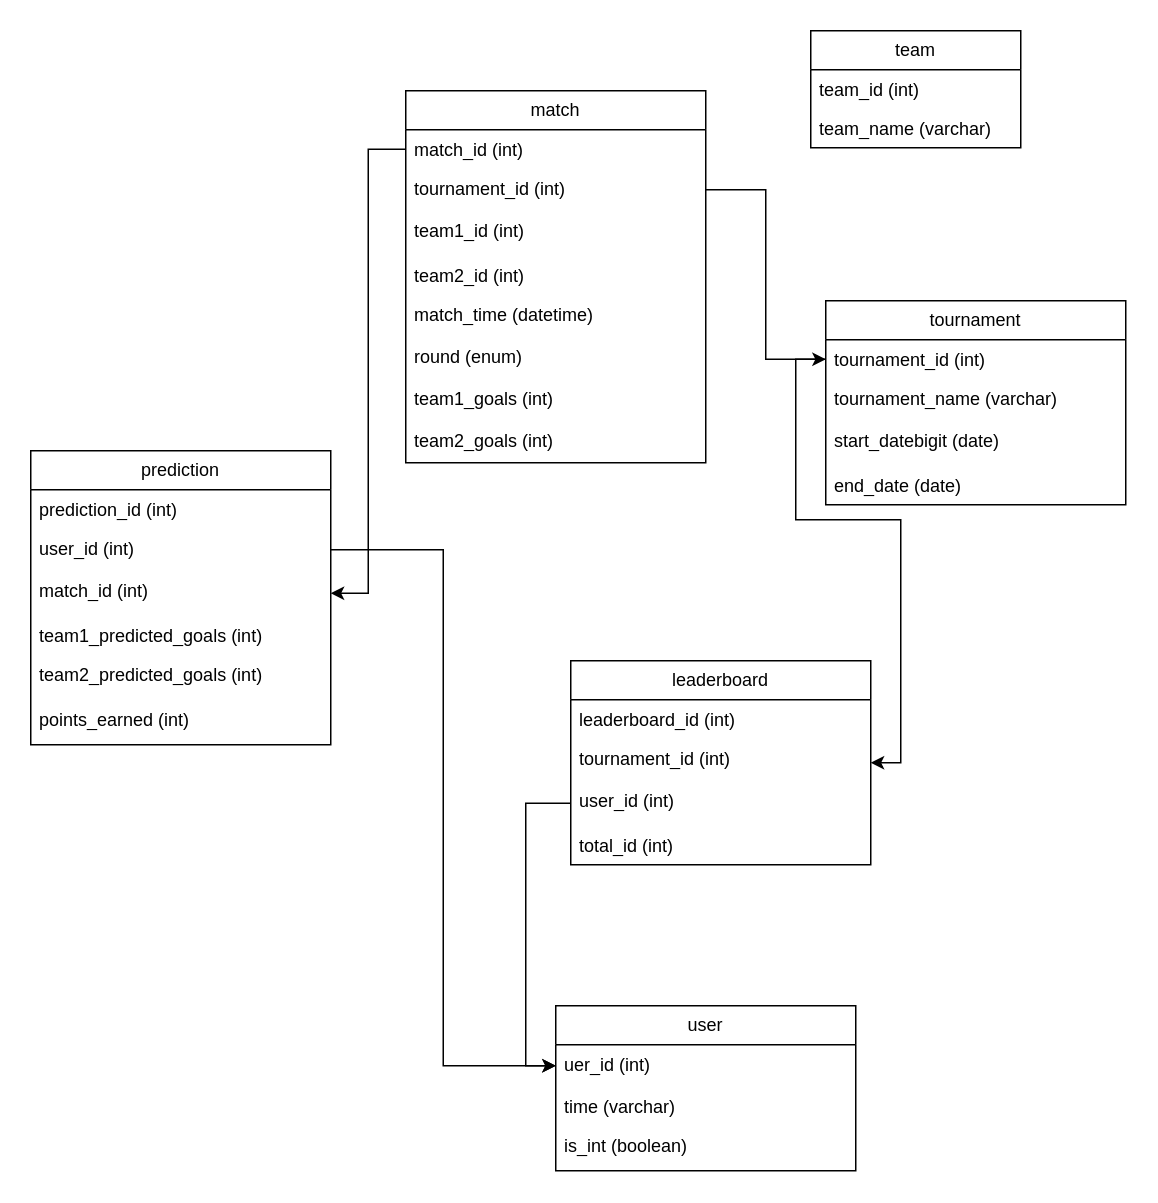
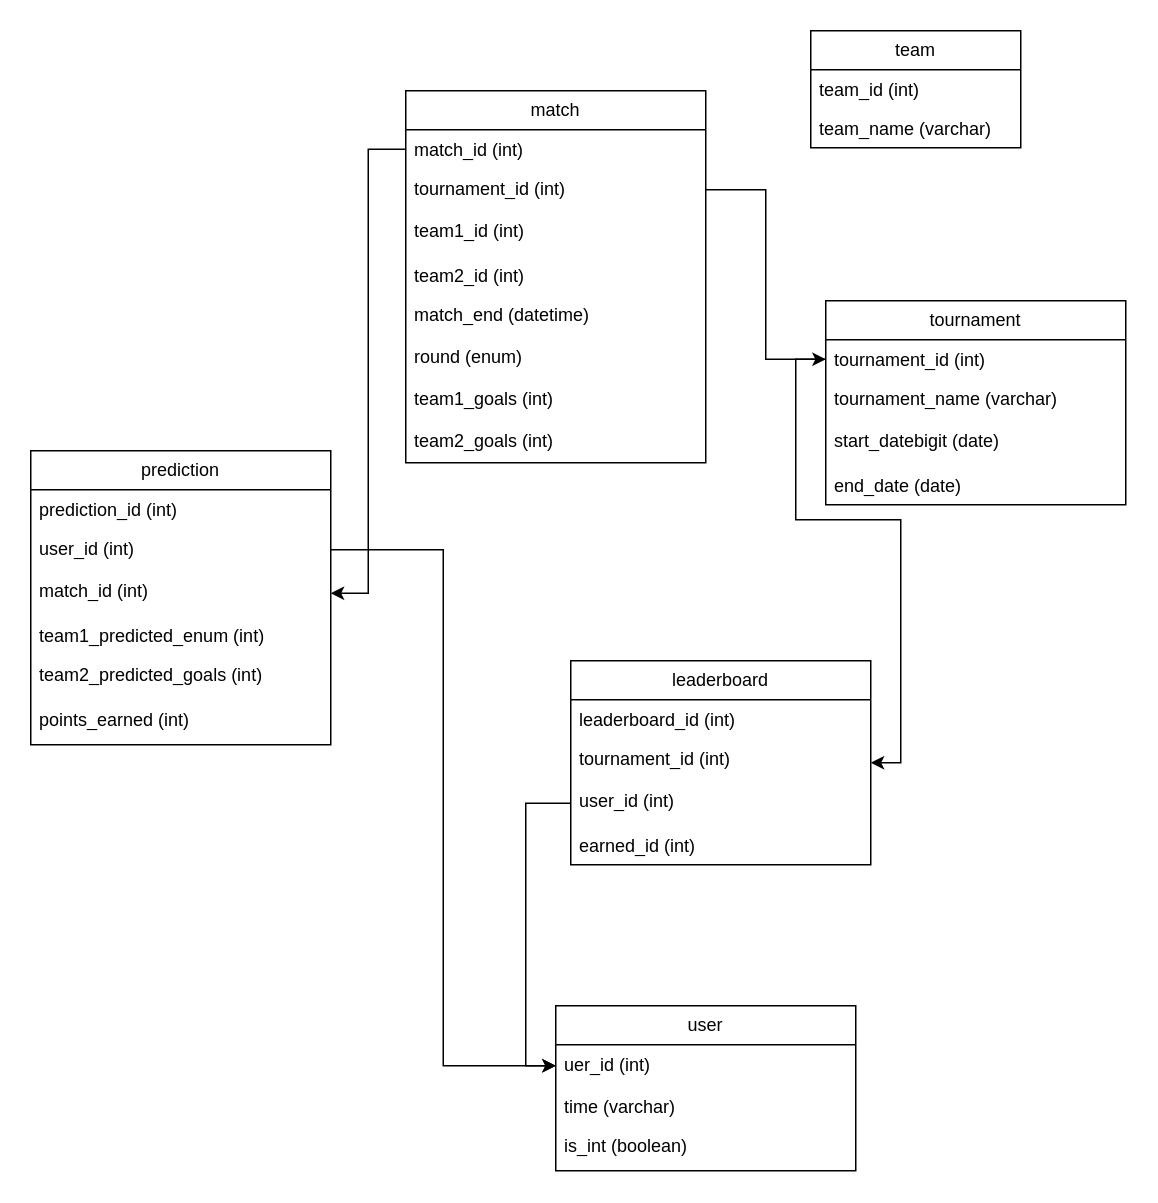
(514, 316) -> (511, 316)
(166, 637) -> (164, 637)
(641, 847) -> (648, 847)
